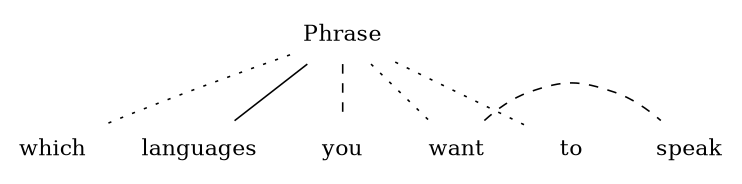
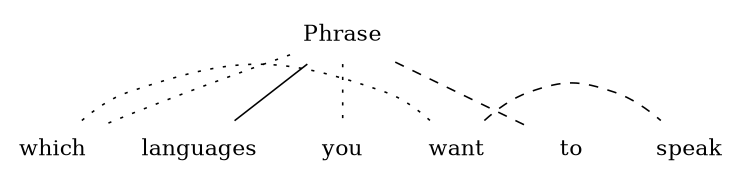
(343, 92) -> (343, 92)
(400, 92) -> (228, 66)
(462, 95) -> (462, 95)
